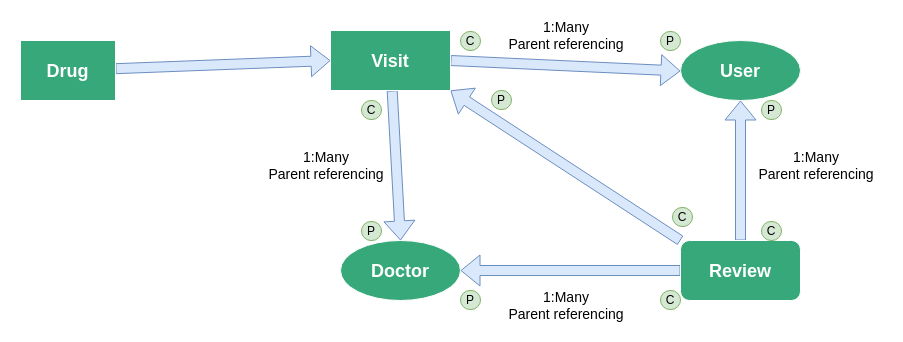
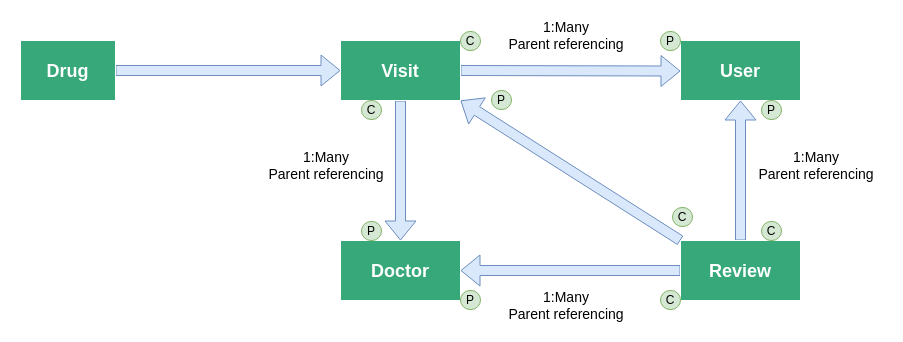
(391, 61) -> (401, 71)
(741, 71) -> (741, 71)
(401, 271) -> (401, 271)
(741, 271) -> (741, 271)
